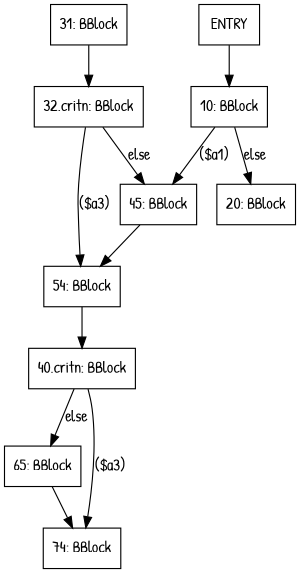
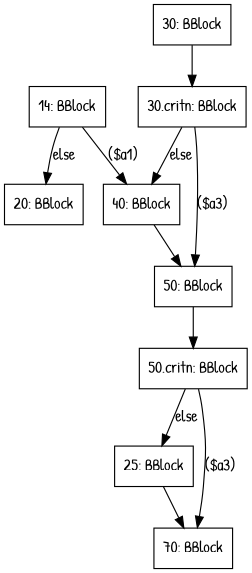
(89, 25) -> (192, 25)
(229, 25) -> none
(89, 107) -> (192, 107)
(229, 107) -> (67, 107)
(158, 204) -> (142, 204)
(82, 287) -> (193, 287)
(82, 369) -> (193, 369)
(43, 466) -> (154, 466)
(82, 548) -> (193, 548)
